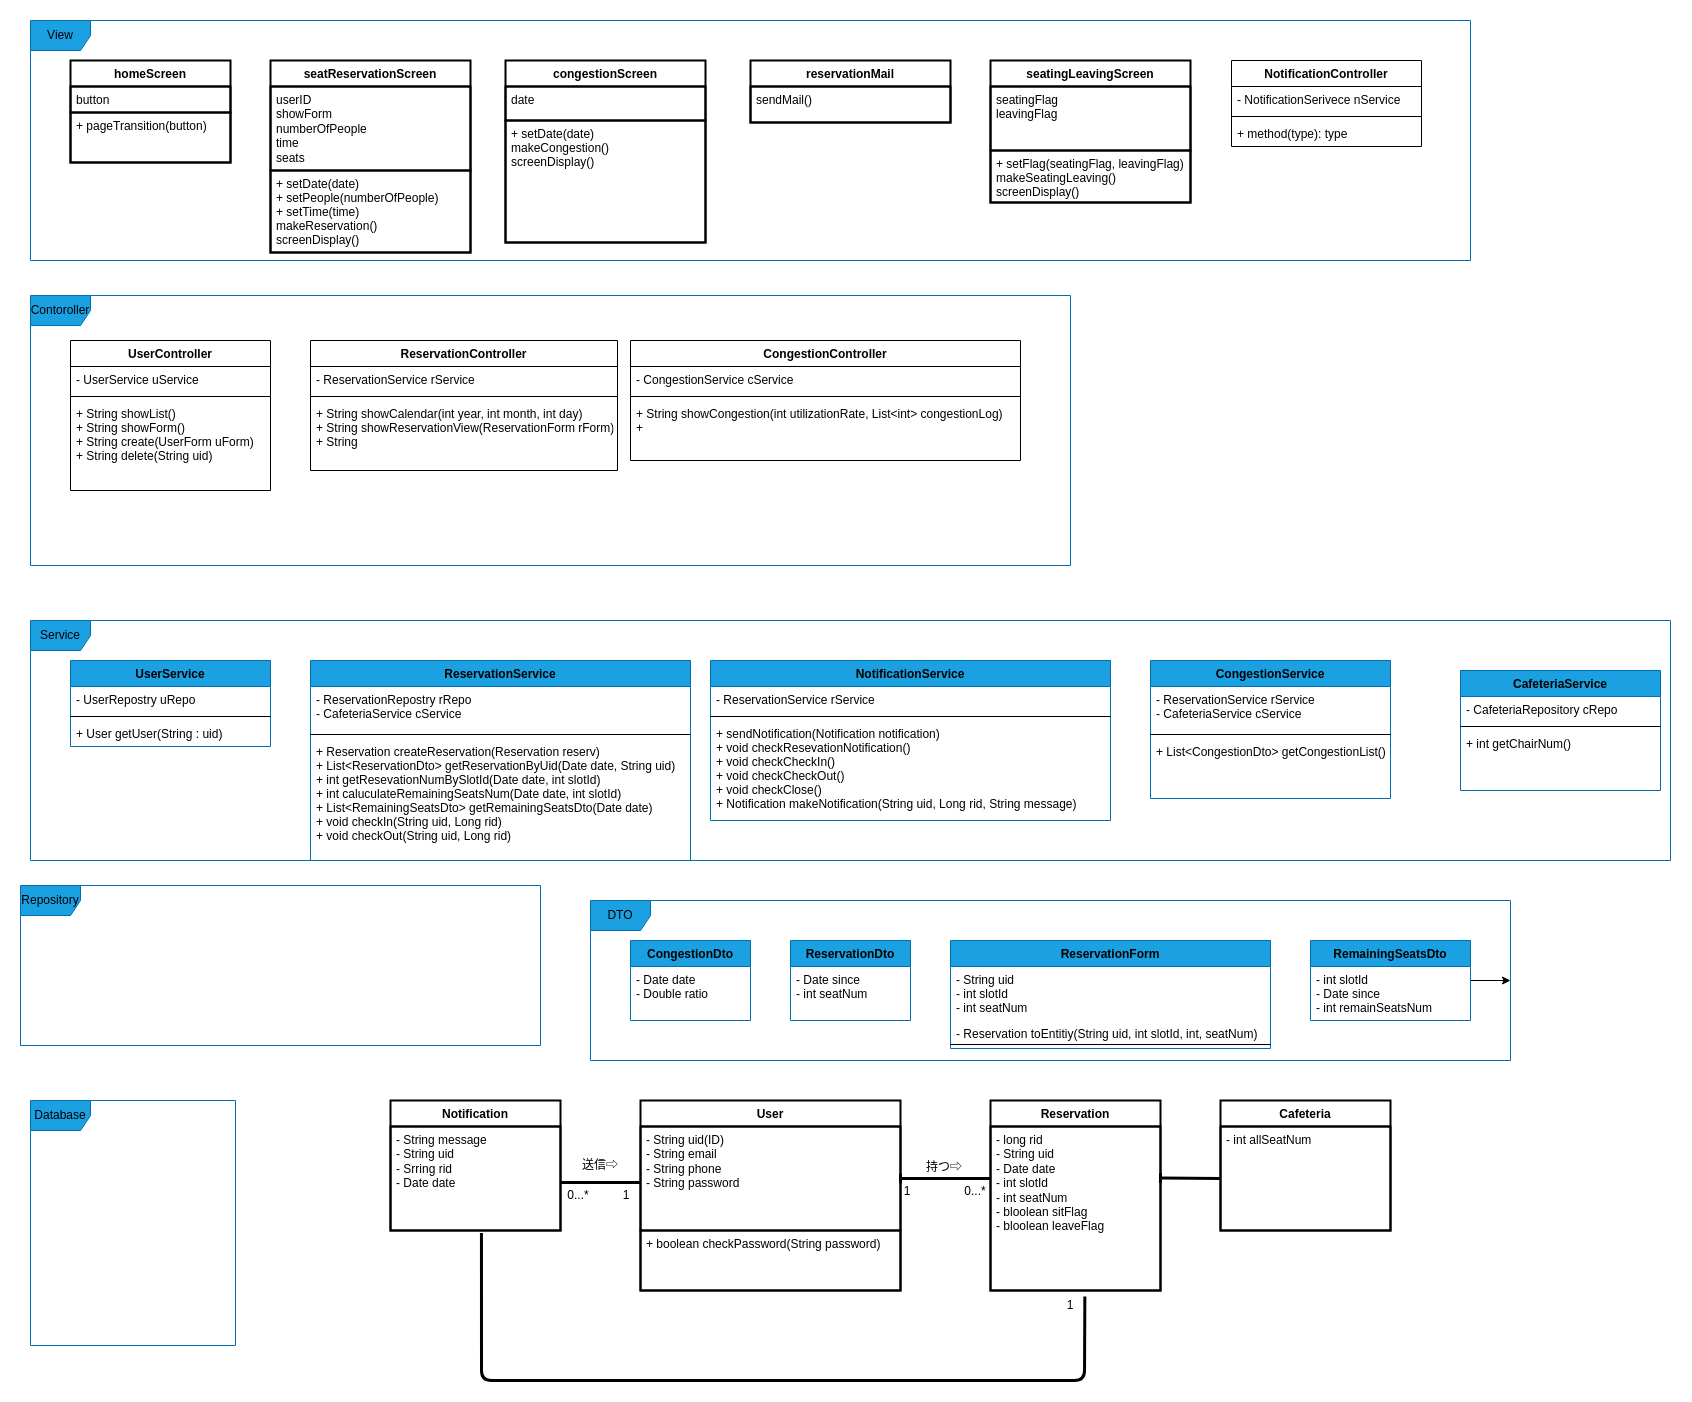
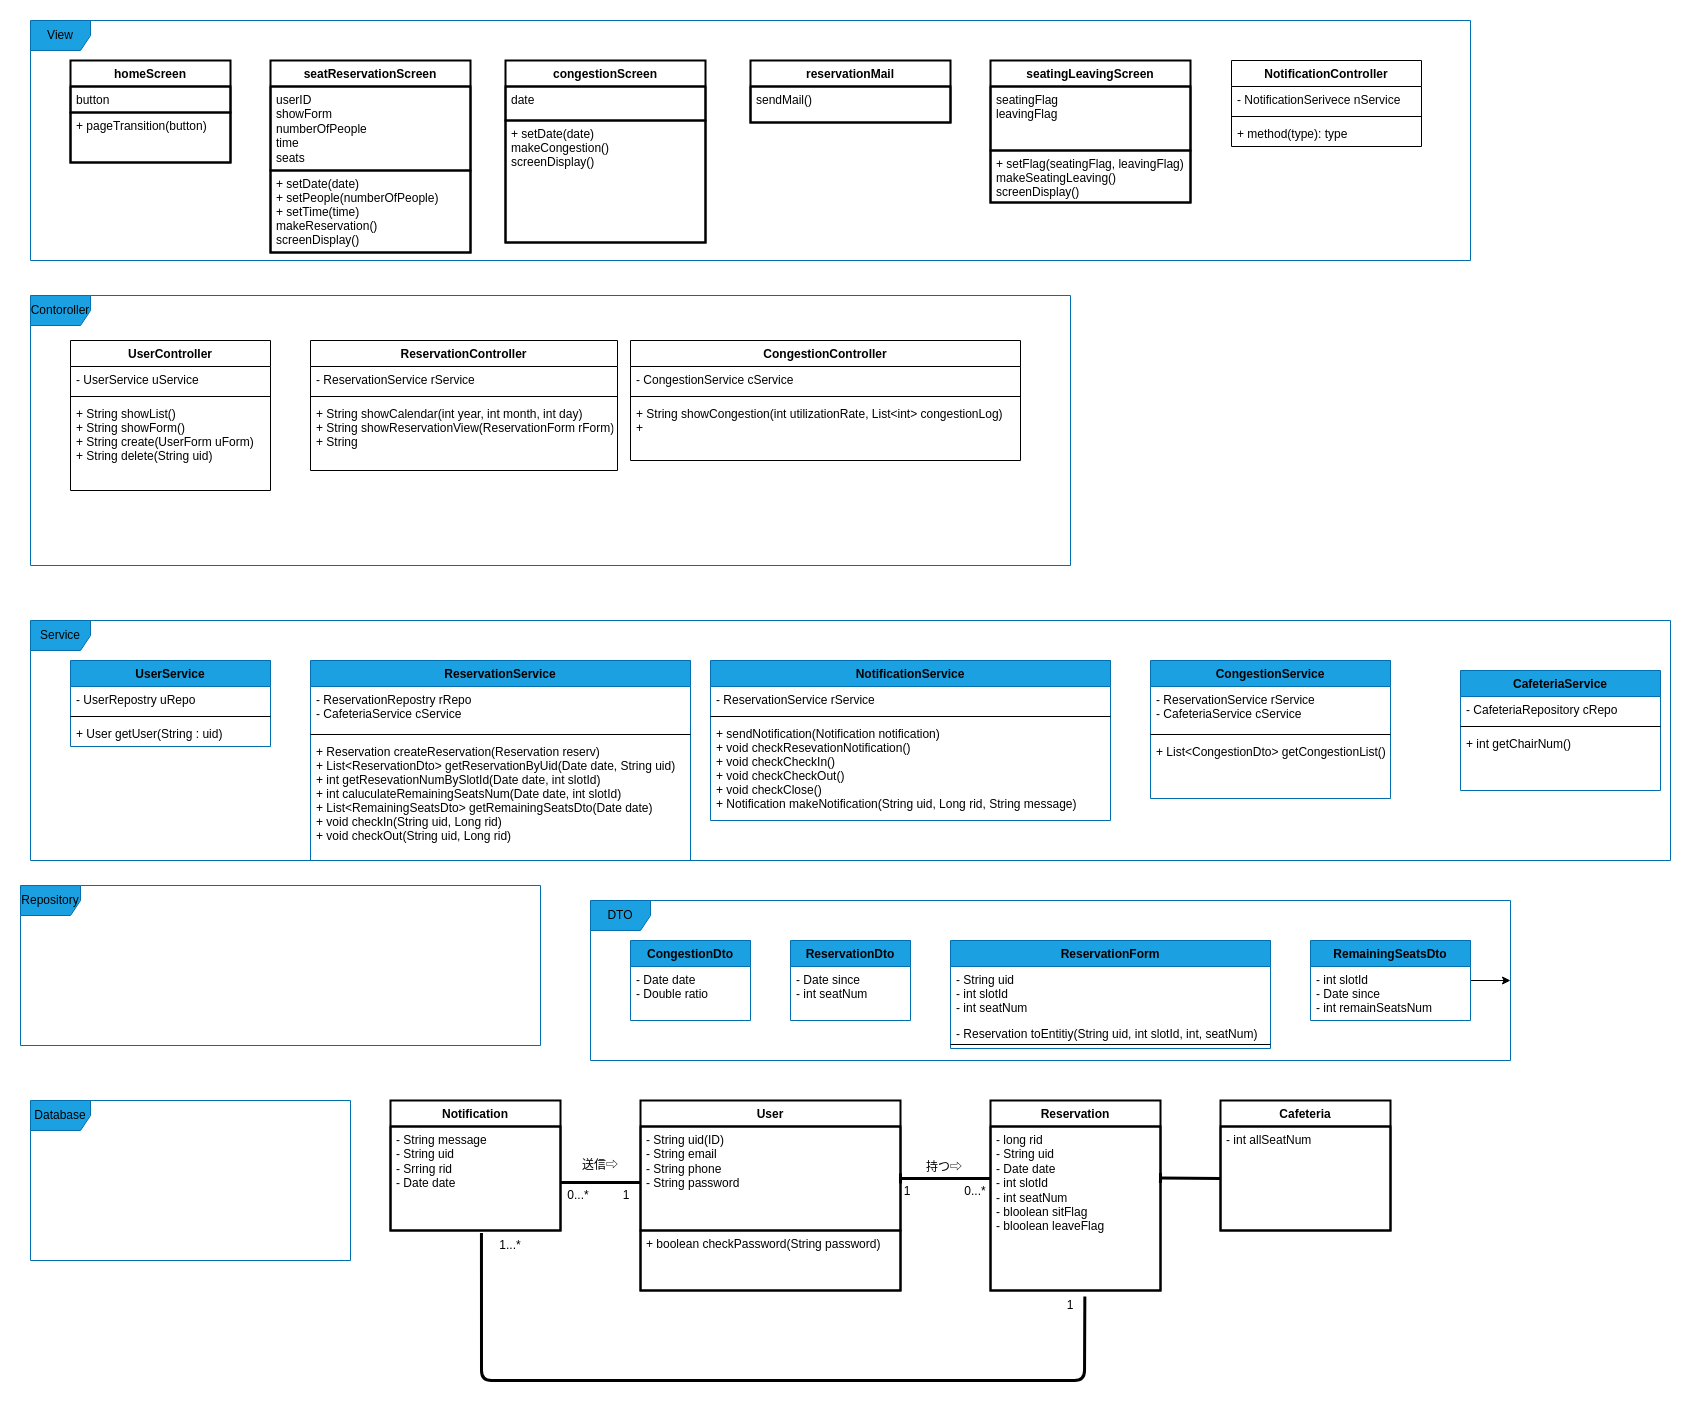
(133, 1223) -> (191, 1181)
none -> (511, 1246)
